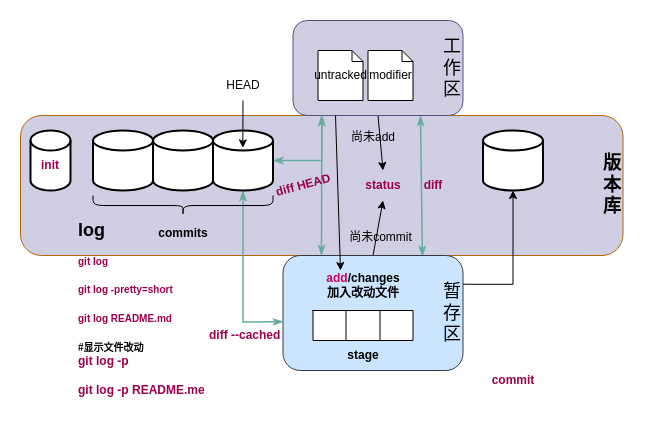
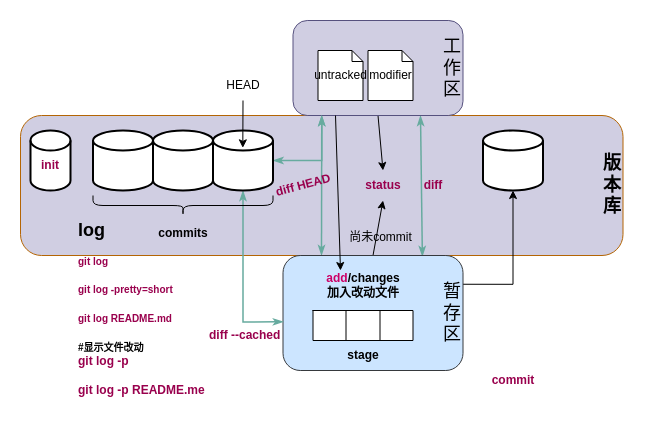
(373, 136) -> none
